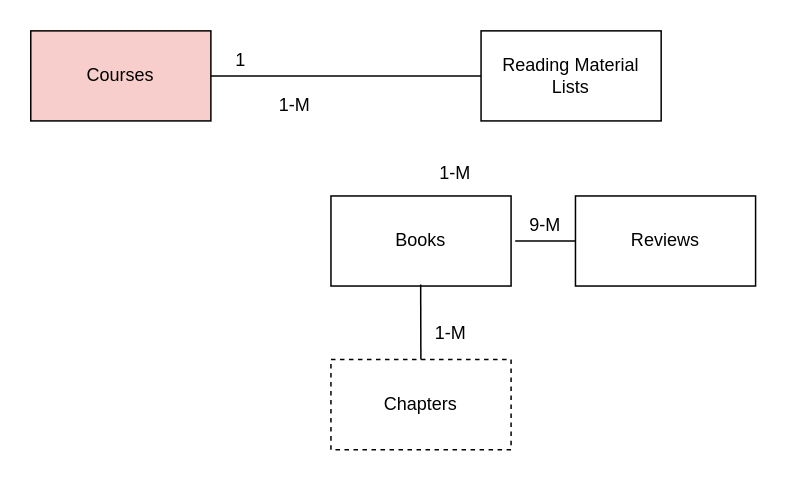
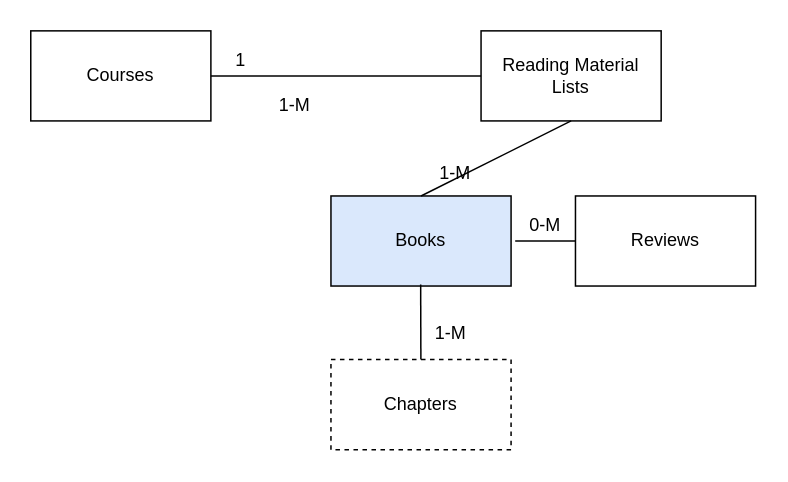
(121, 76) -> (121, 76)
none -> (495, 158)
(545, 226) -> (545, 226)
(421, 241) -> (421, 241)
